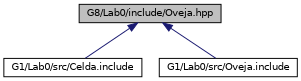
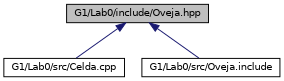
(150, 14) -> (138, 14)
(73, 68) -> (64, 68)
